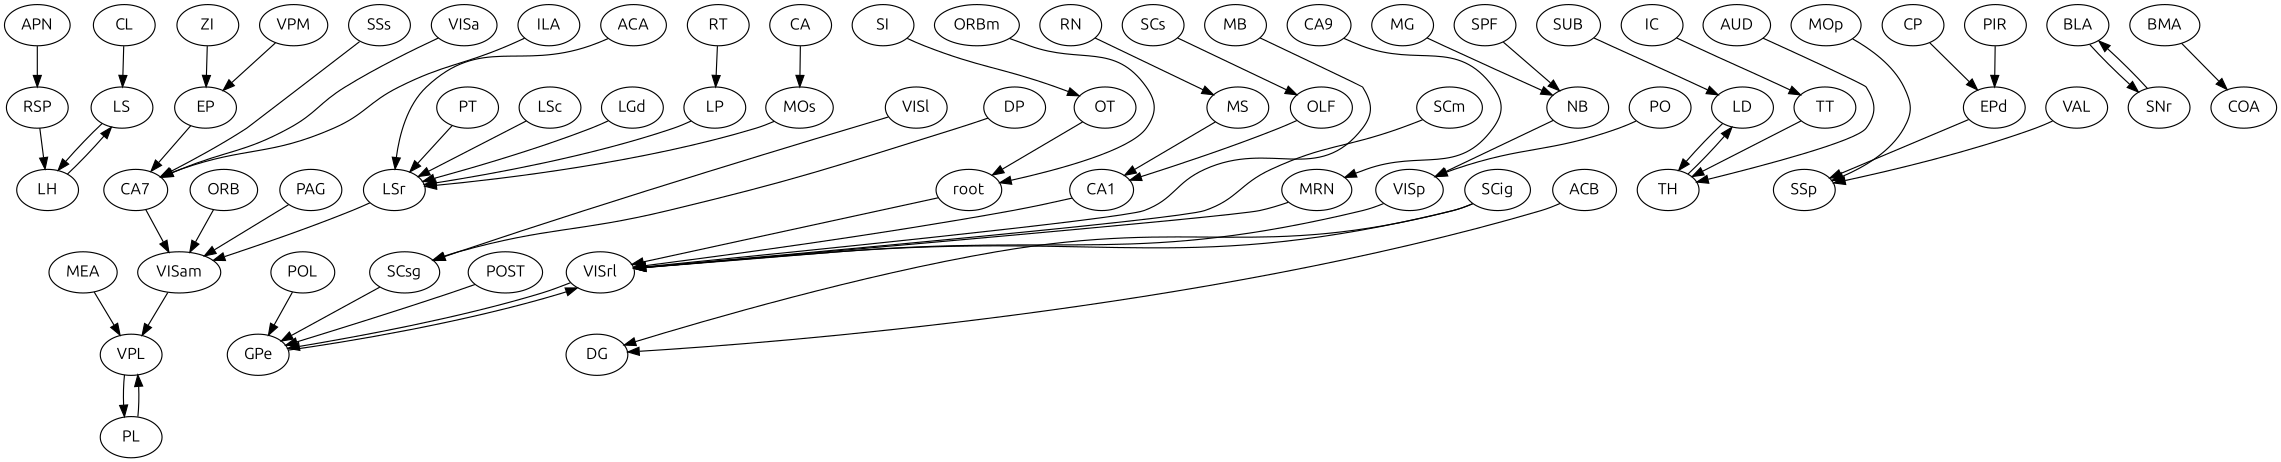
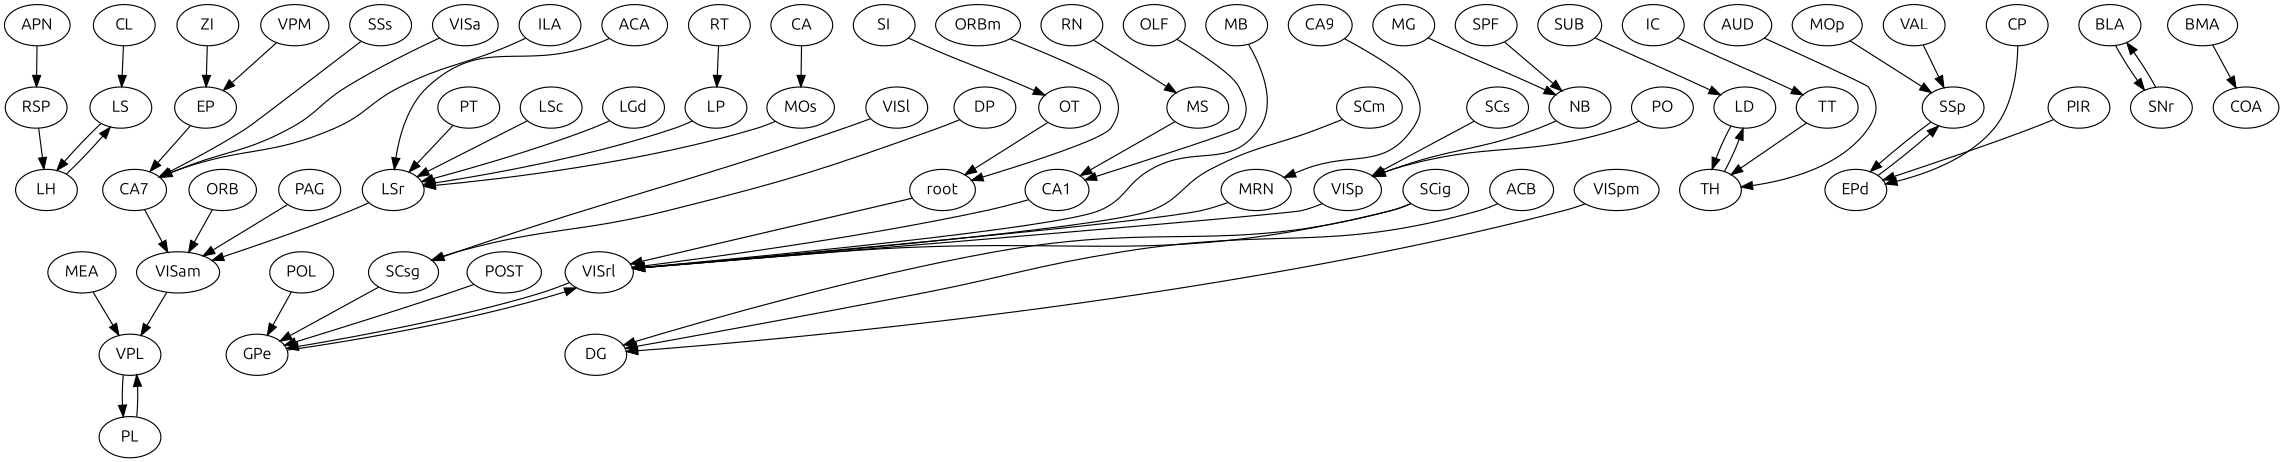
(1232, 64) -> (1428, 146)
none -> (1904, 143)
none -> (1617, 190)
